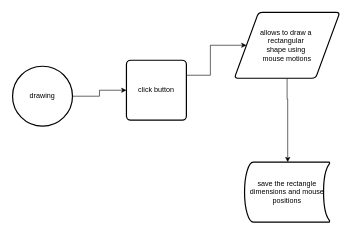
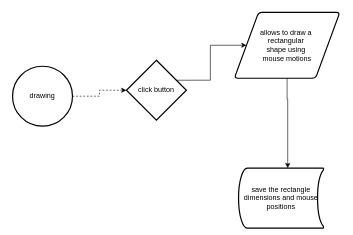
(156, 90) -> (156, 90)
(99, 96) -> (99, 96)
(287, 192) -> (281, 198)
